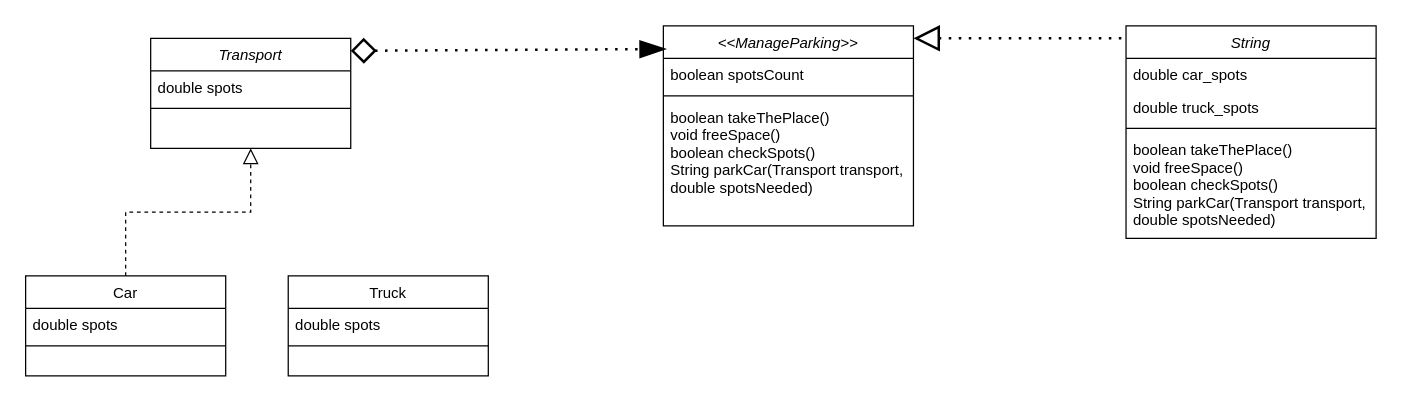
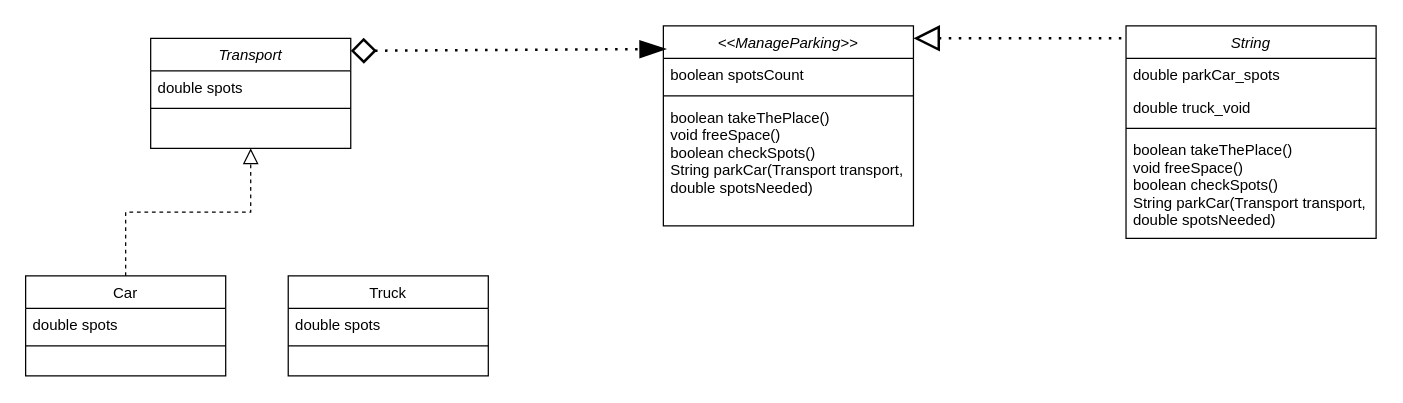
(1196, 75) -> (1213, 75)
(1206, 108) -> (1200, 108)
